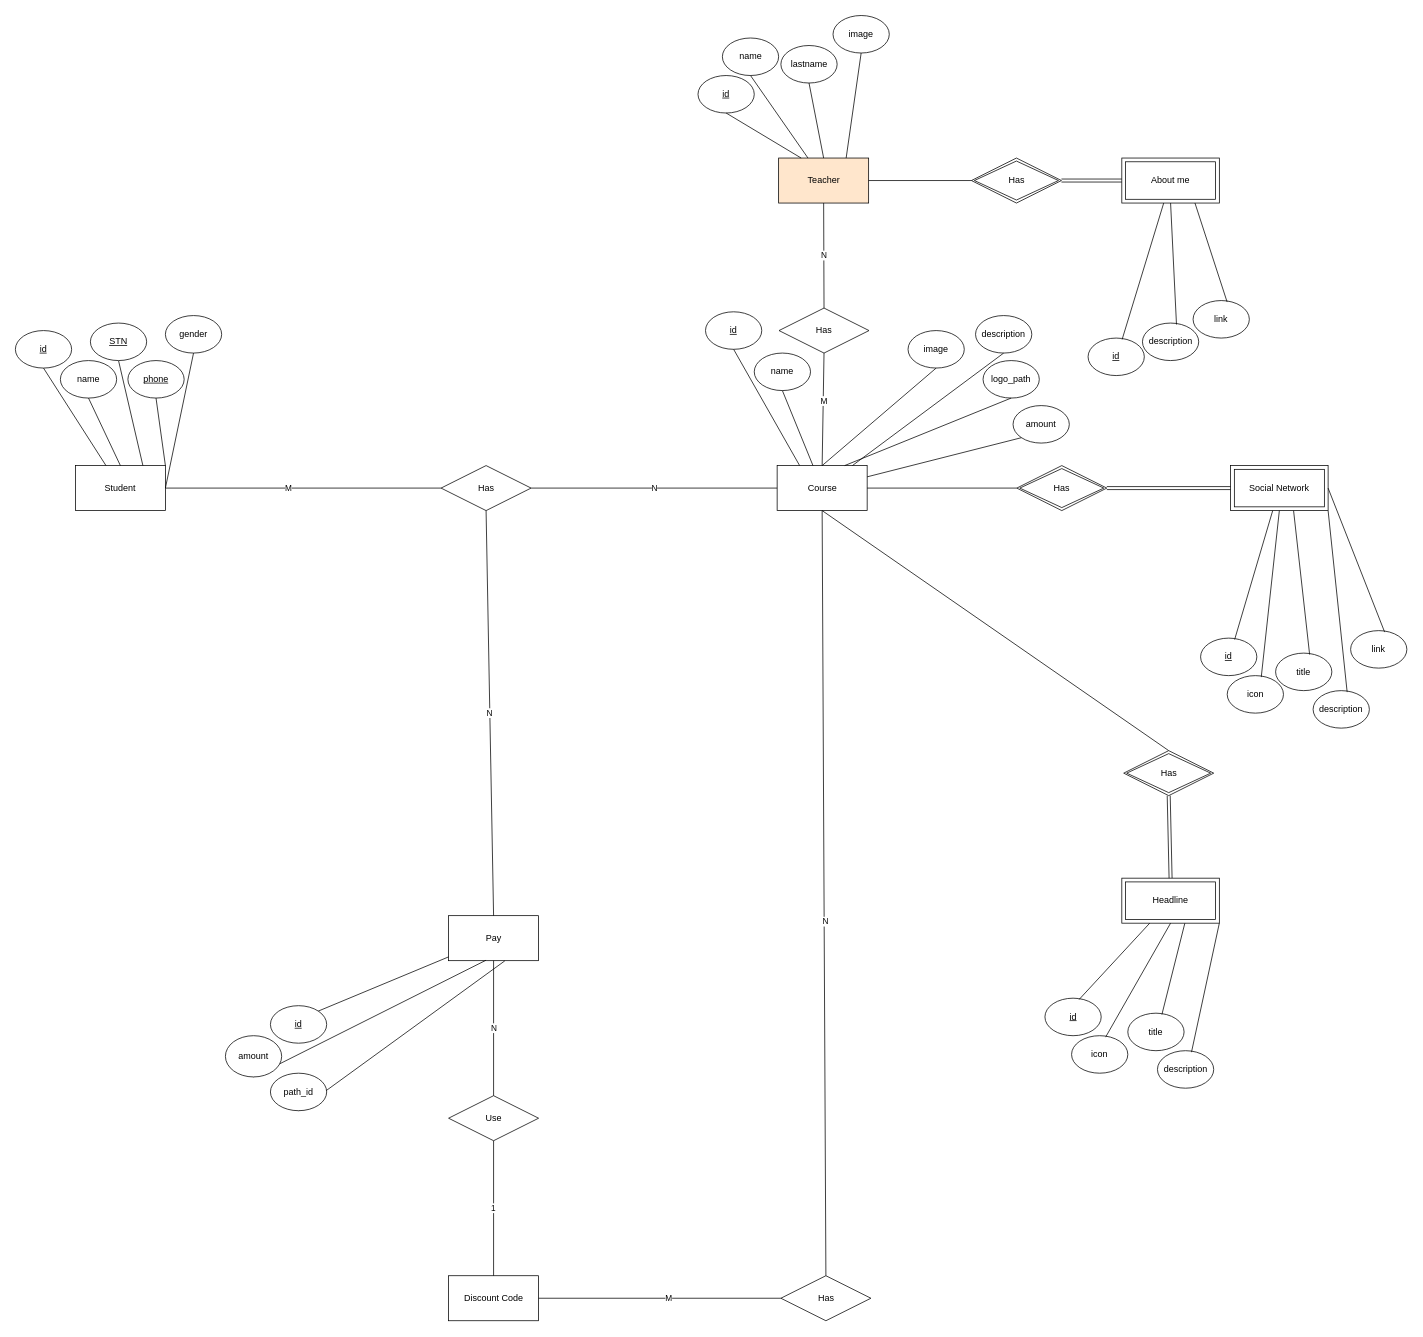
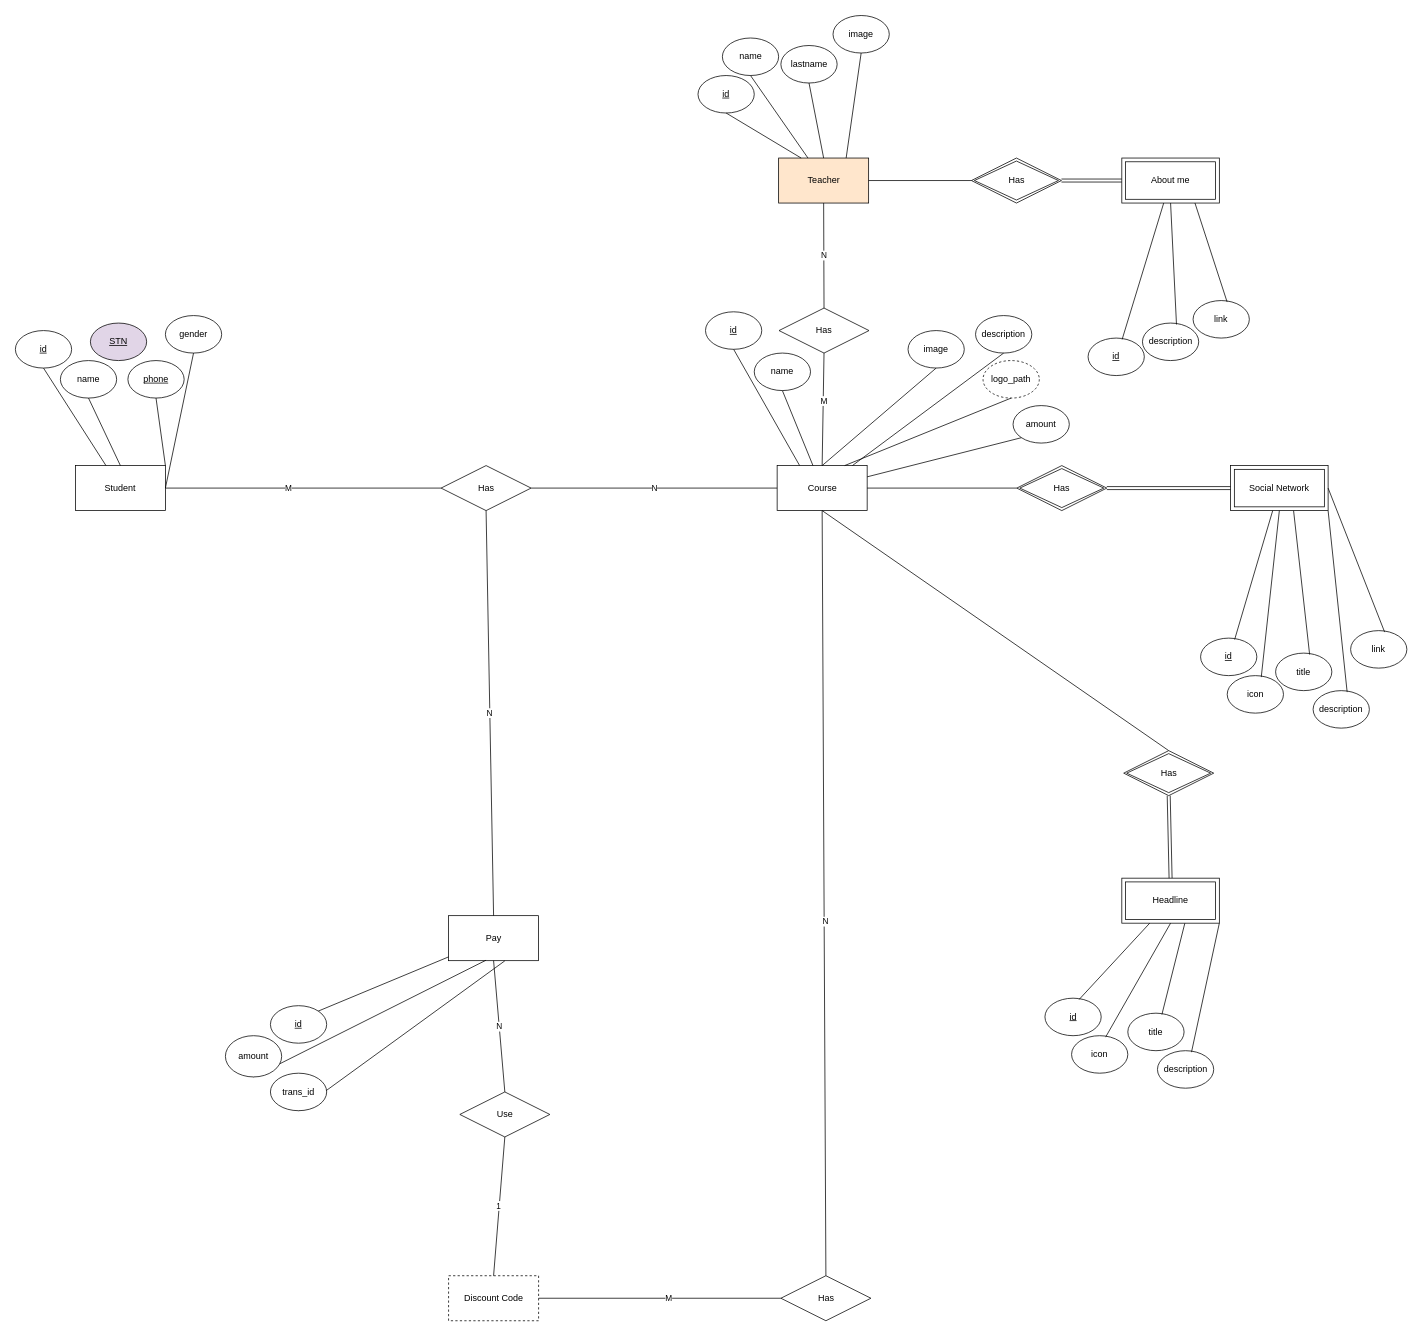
(119, 342) -> (119, 342)
(1011, 379) -> (1011, 379)
(131, 413) -> none
(299, 1092) -> (299, 1092)
(494, 1118) -> (505, 1114)
(494, 1298) -> (494, 1298)
